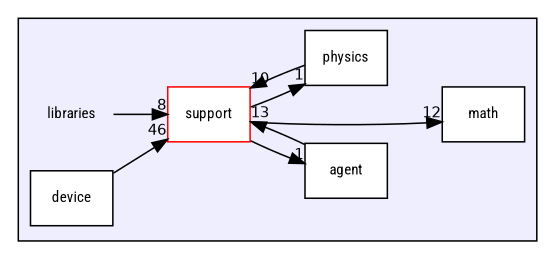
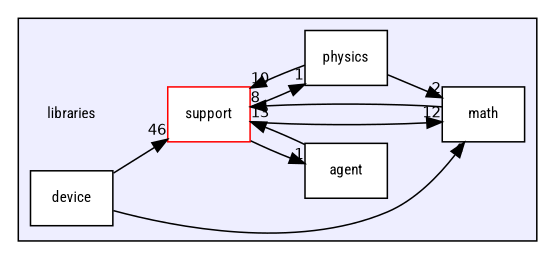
none -> (408, 83)
(133, 114) -> (354, 104)
none -> (295, 232)
